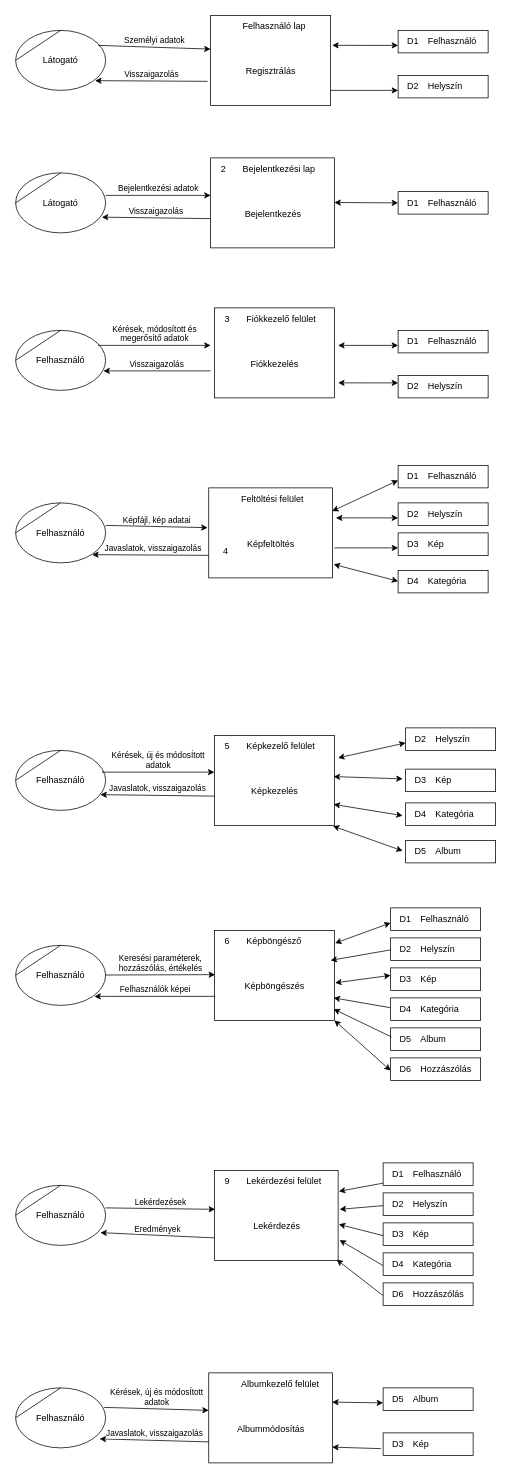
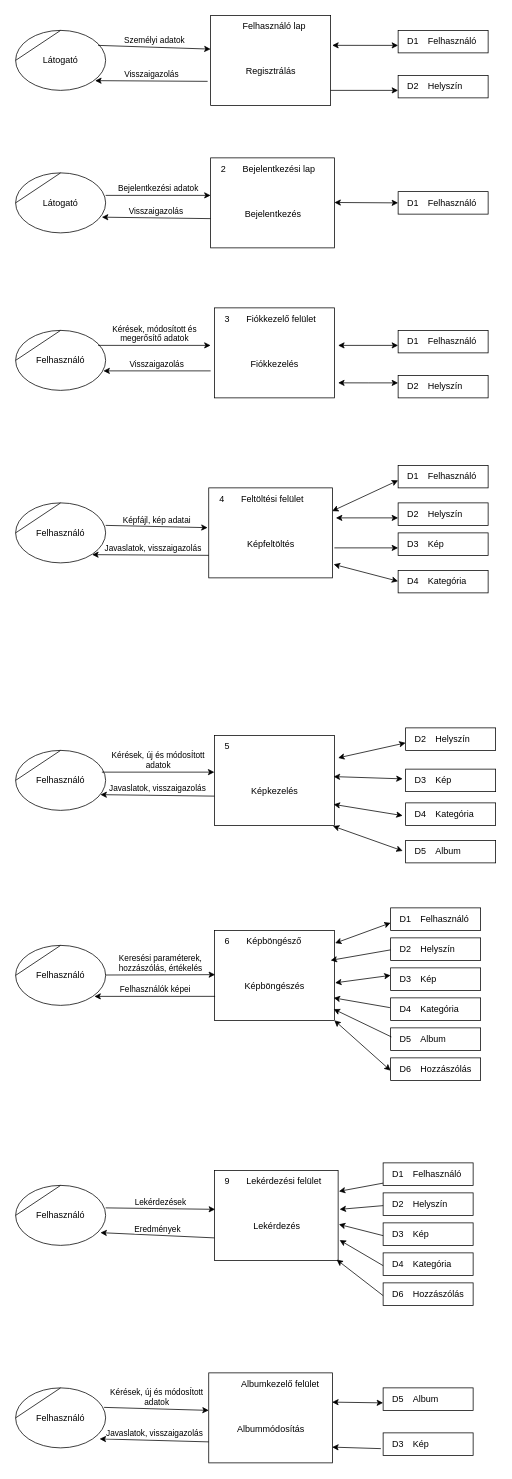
(225, 552) -> (222, 499)
(285, 747) -> none
